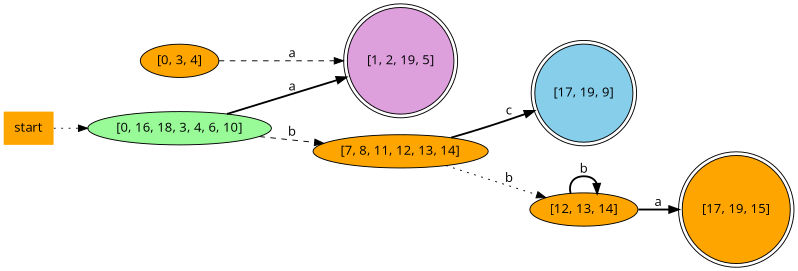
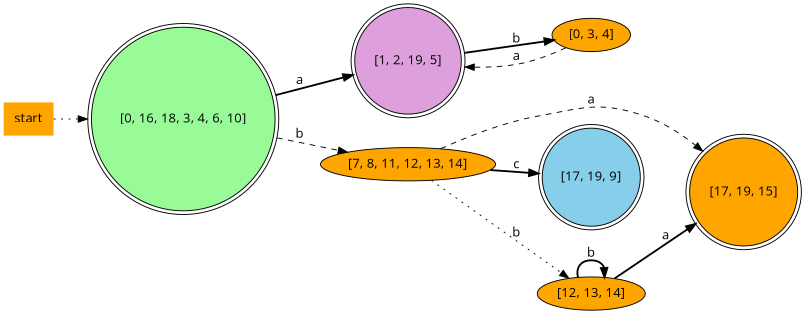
none -> (505, 47)
none -> (570, 110)
(180, 128) -> (183, 119)
